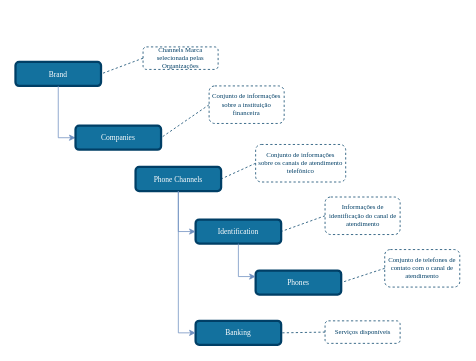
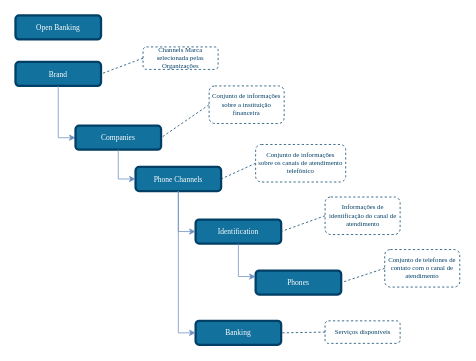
none -> (58, 27)
none -> (118, 170)
